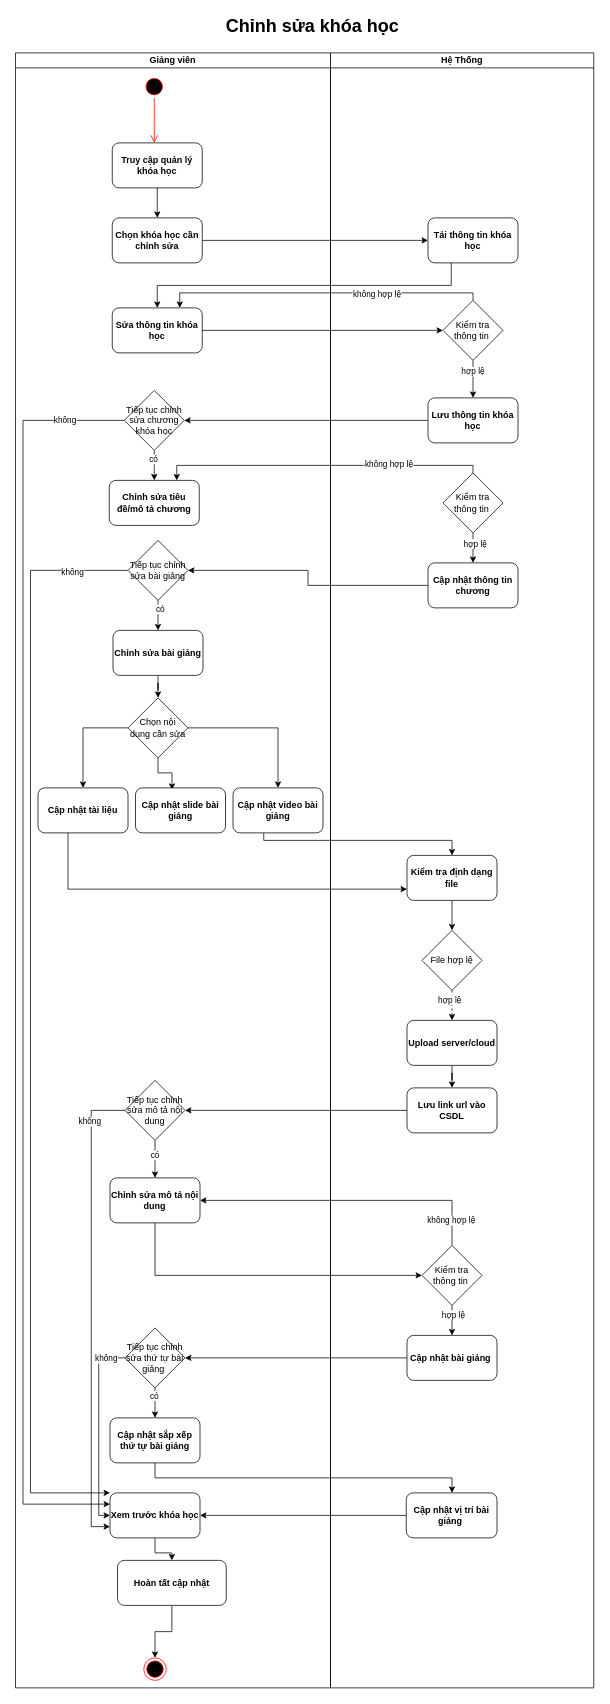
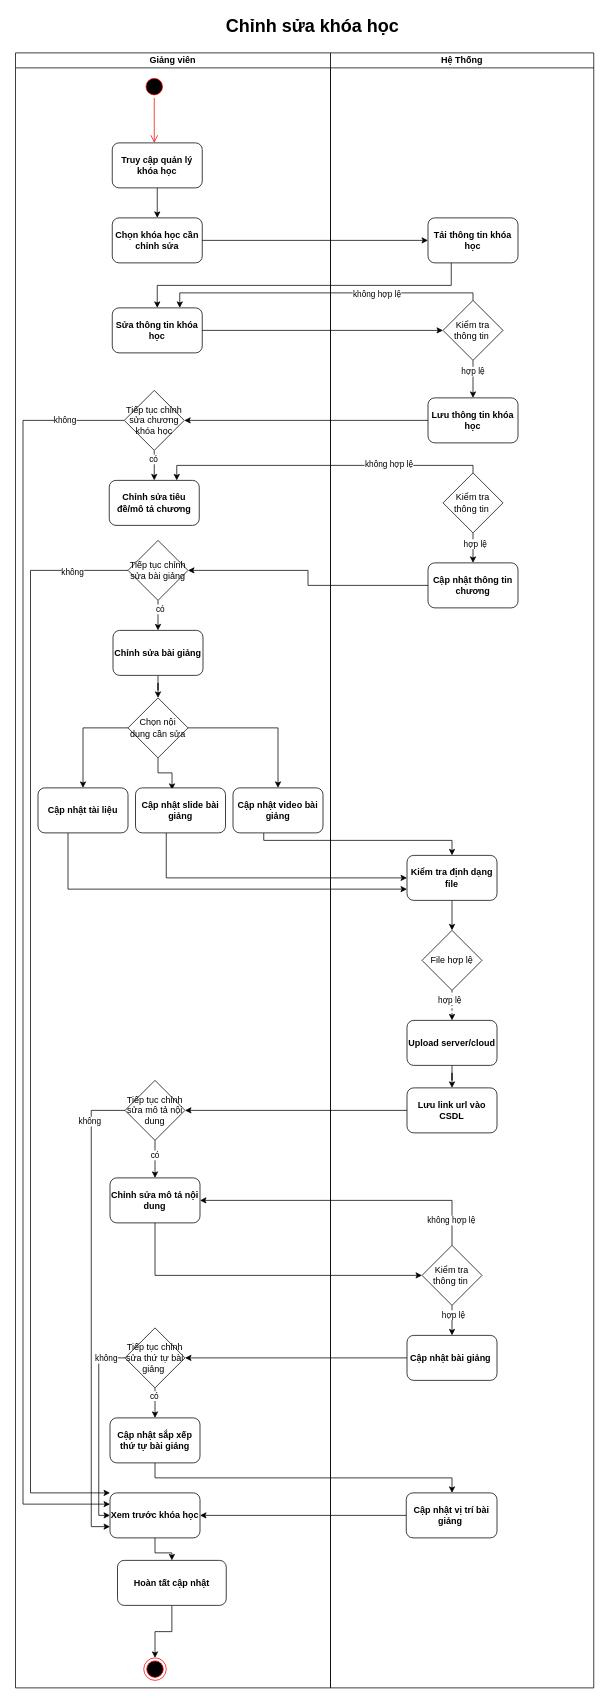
none -> (166, 856)
